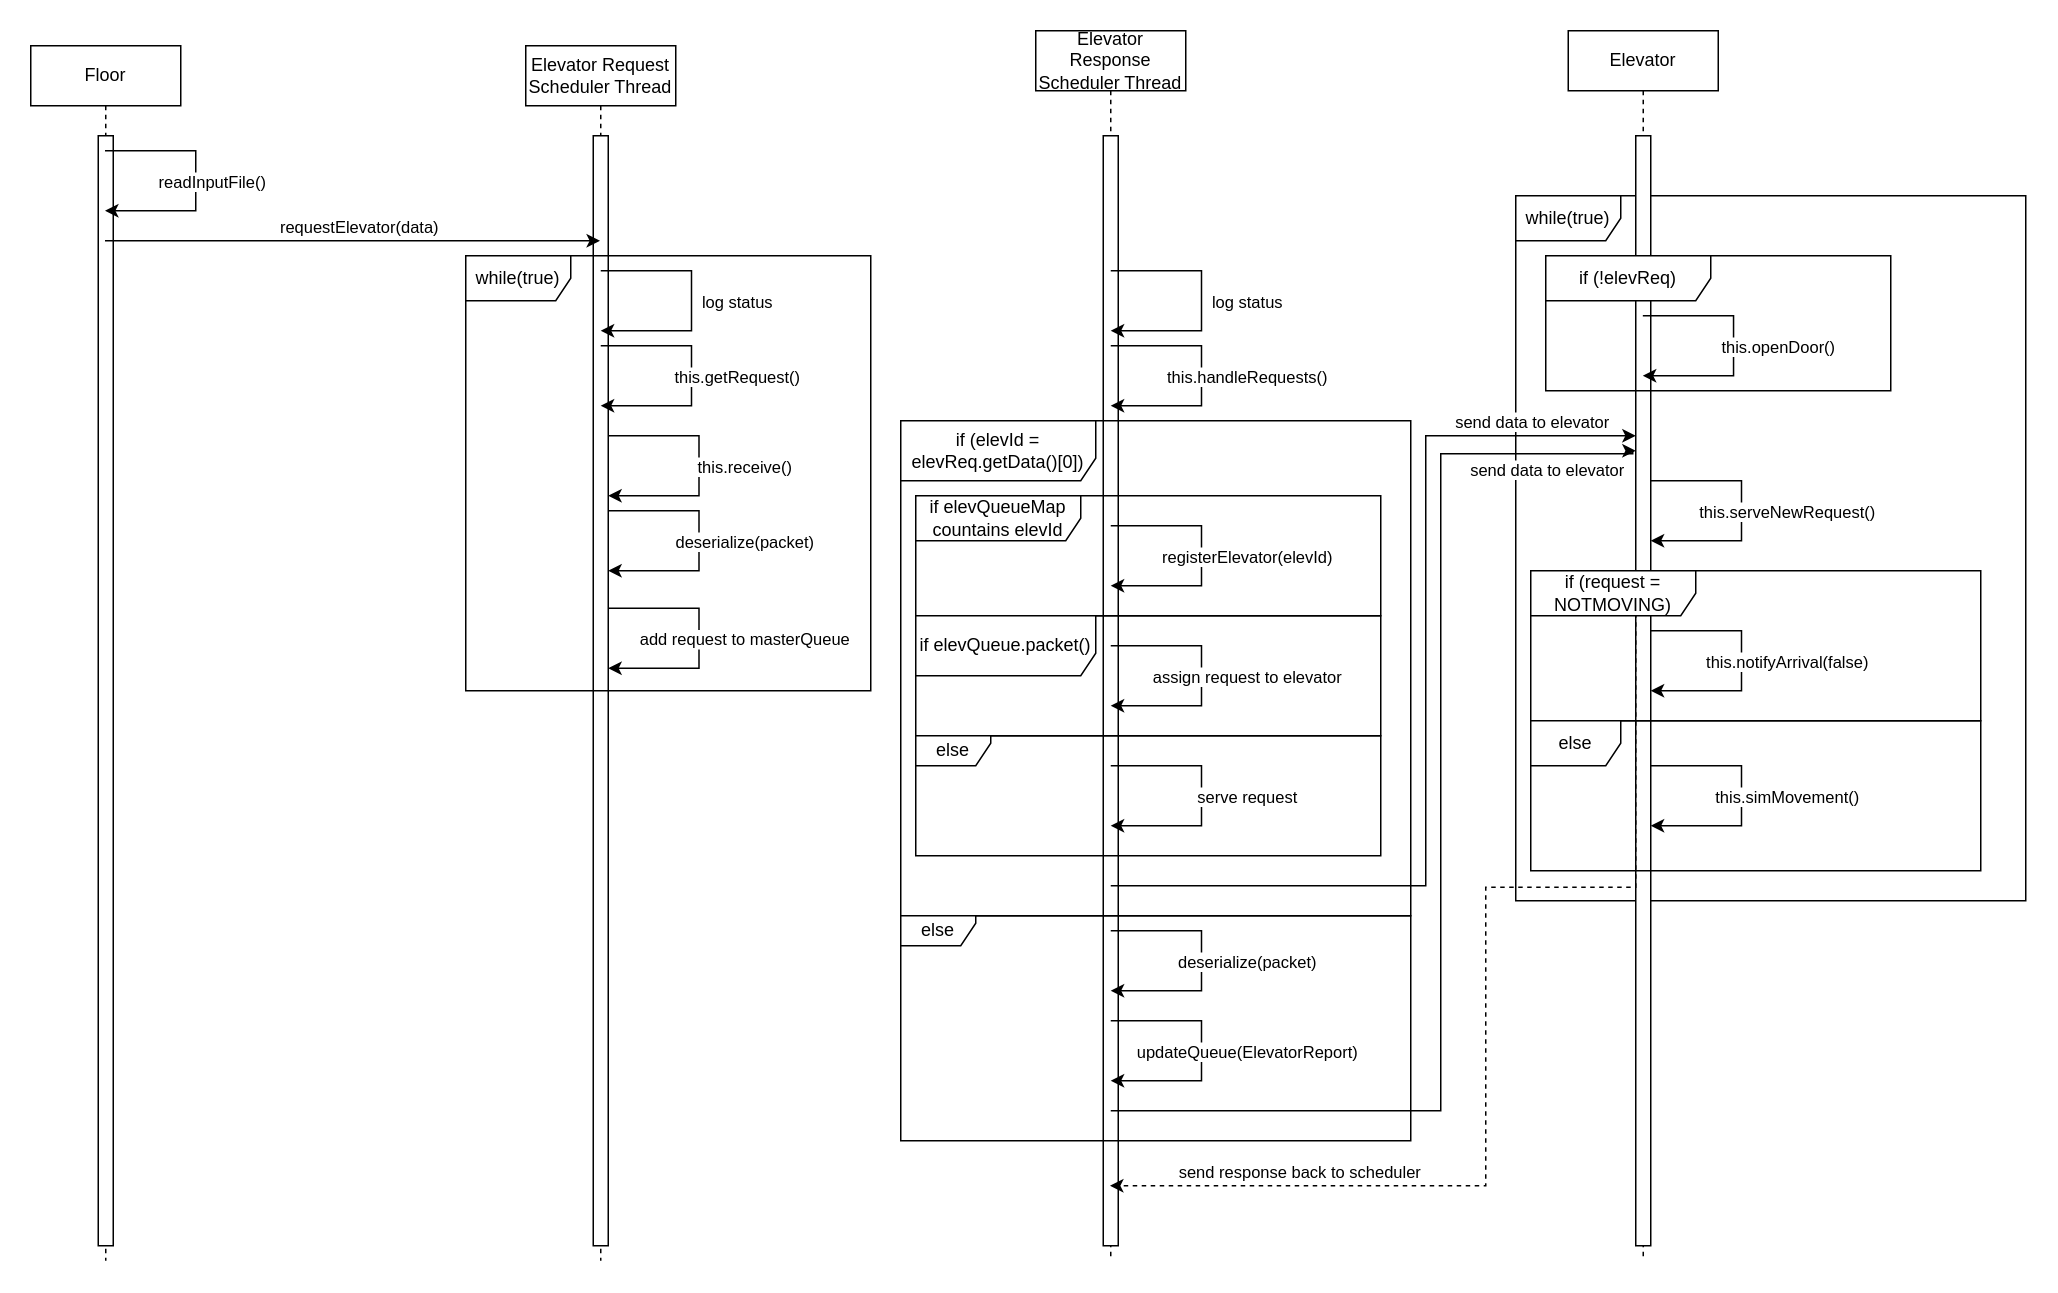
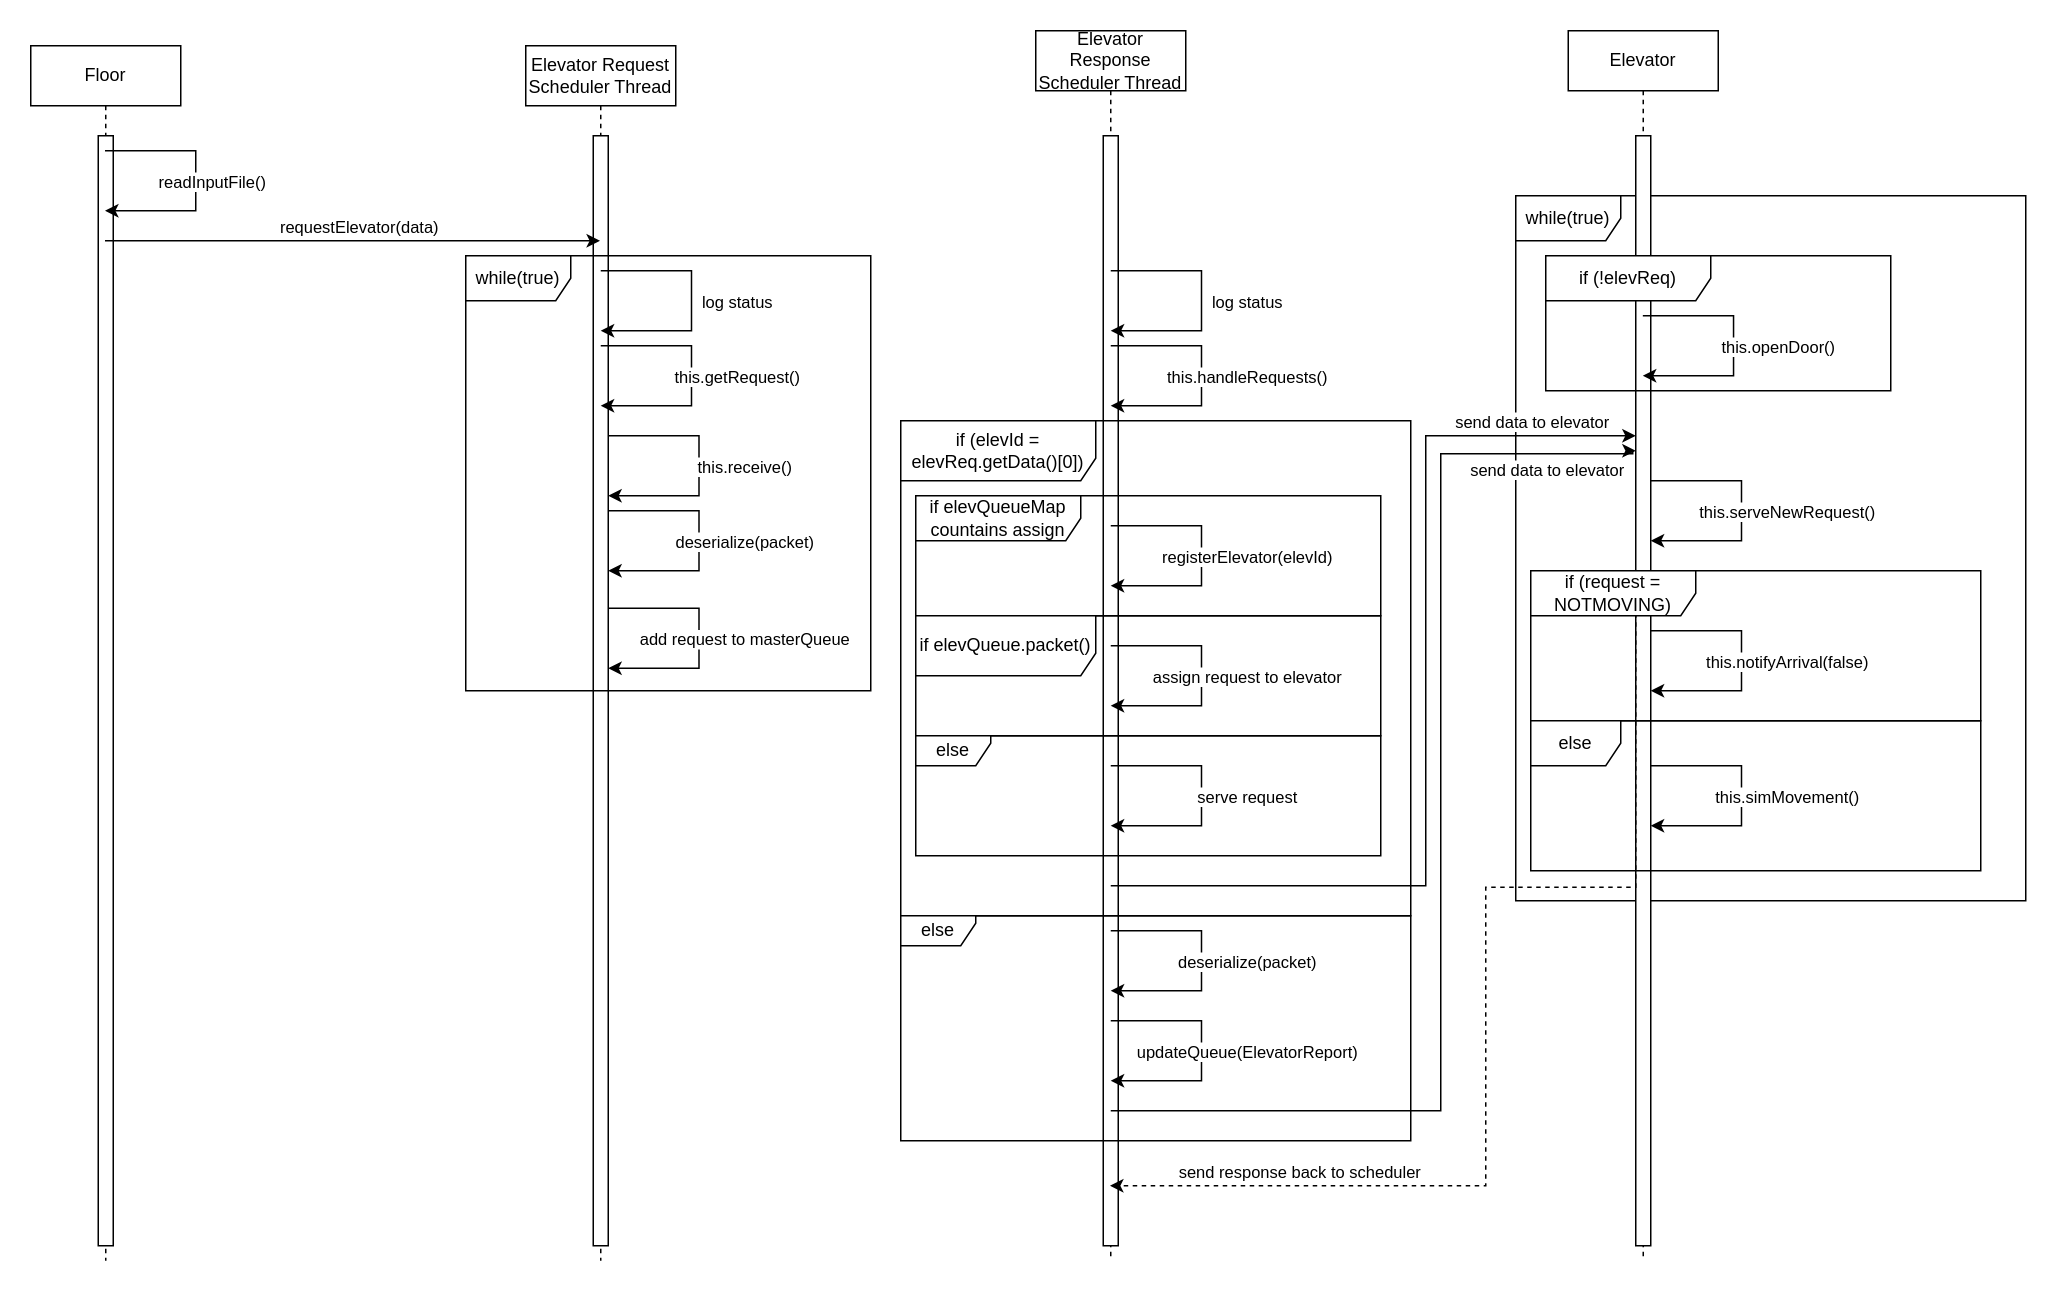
(998, 518) -> (998, 518)
